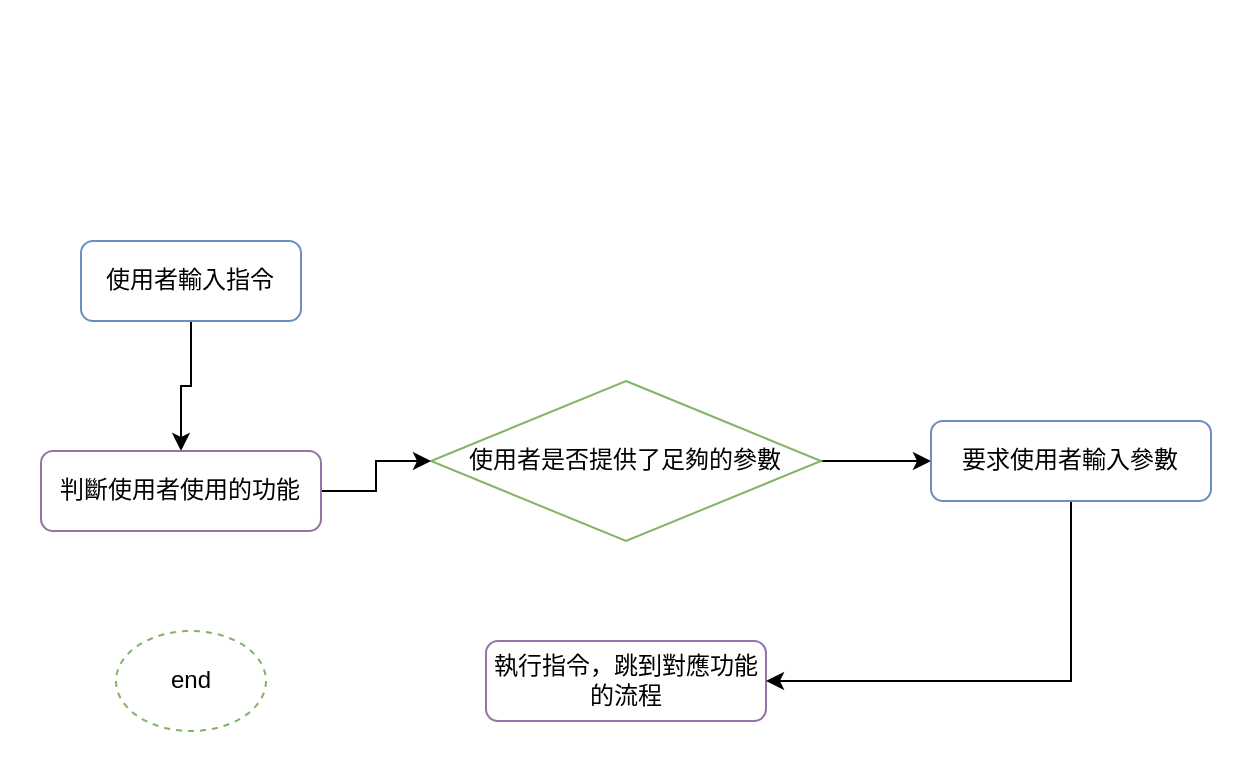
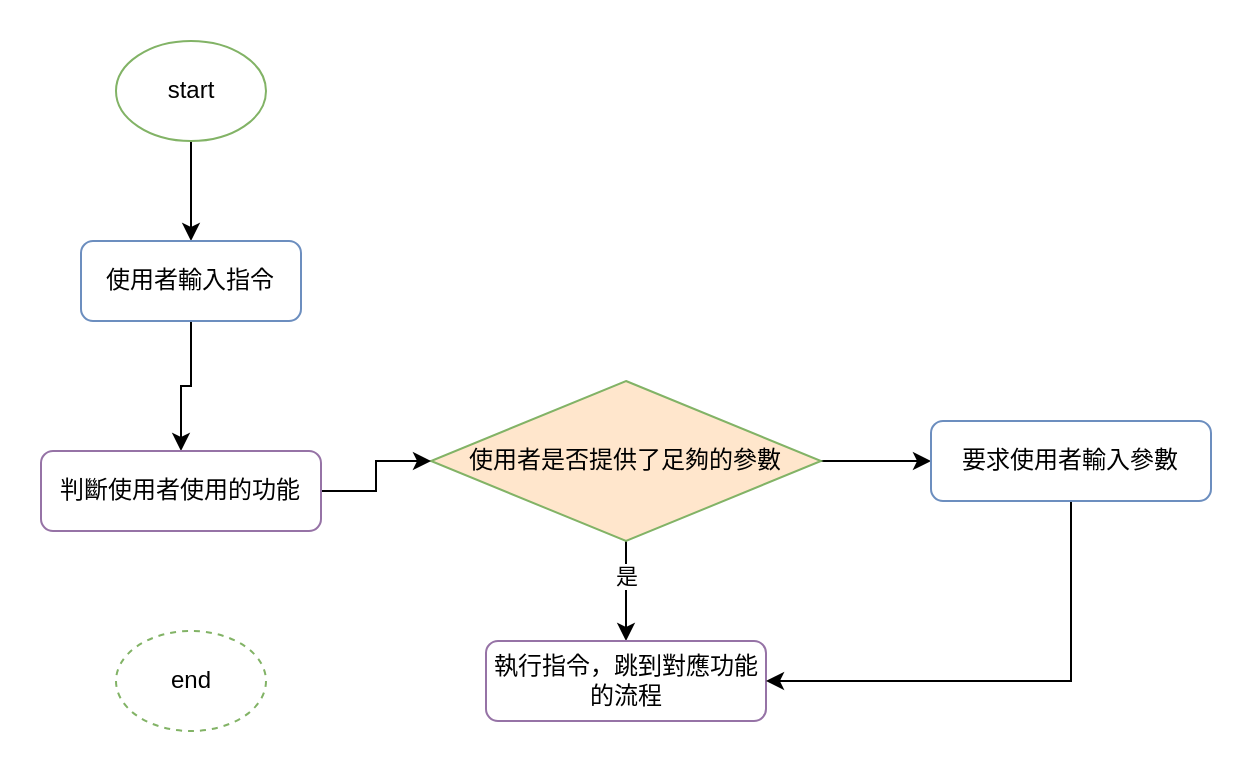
none -> (191, 91)
none -> (191, 184)
(626, 461) -> (626, 461)
none -> (626, 584)
